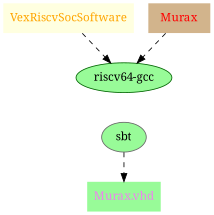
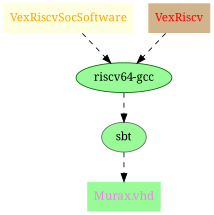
(179, 18) -> (179, 18)
none -> (124, 103)
